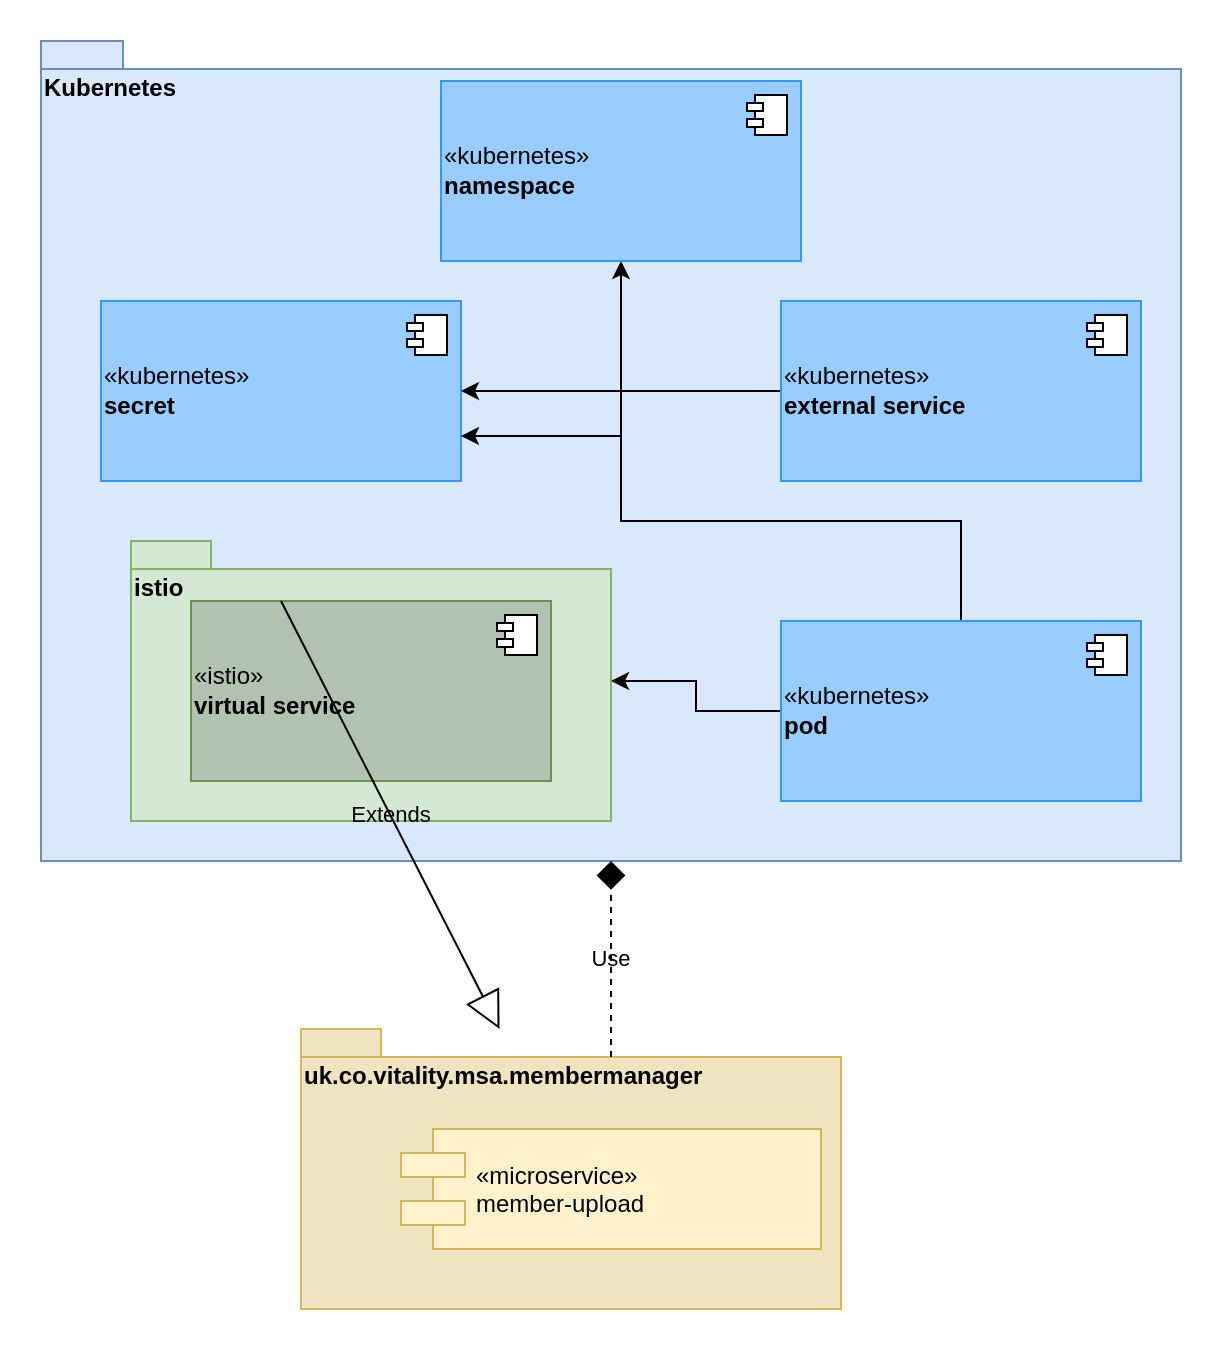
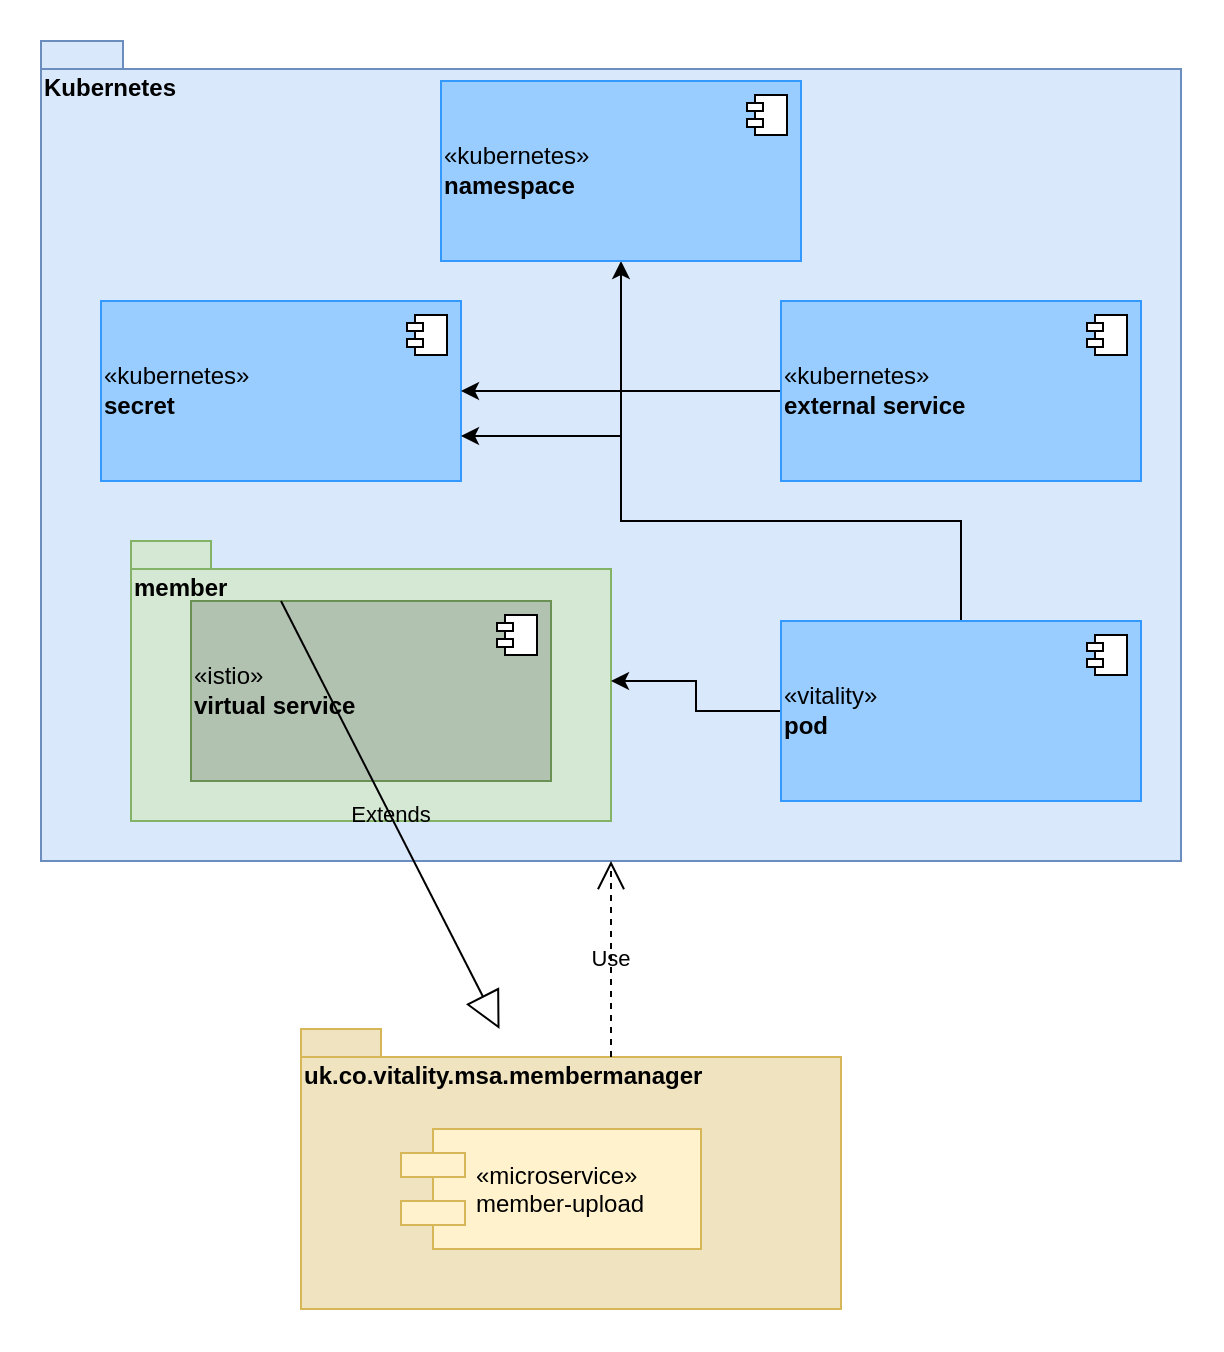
(162, 589) -> (175, 589)
(866, 711) -> (843, 711)
(611, 889) -> (611, 878)
(611, 1189) -> (551, 1189)
